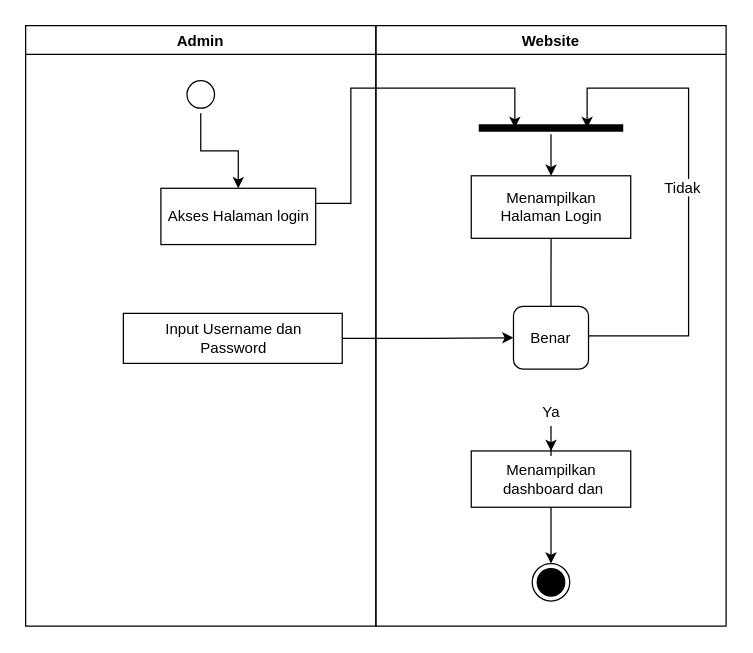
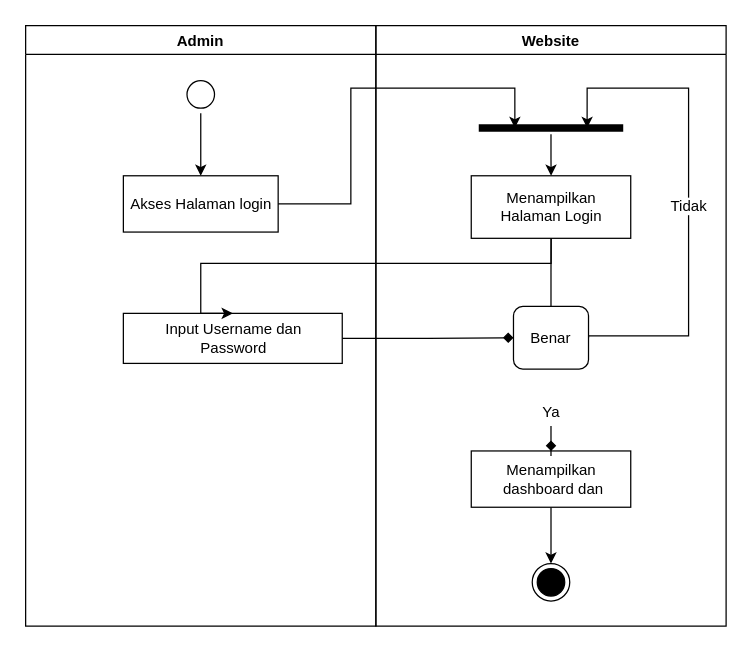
(682, 188) -> (688, 207)
(238, 216) -> (201, 204)
none -> (349, 263)
(503, 338) -> (502, 338)
(551, 441) -> (551, 440)
